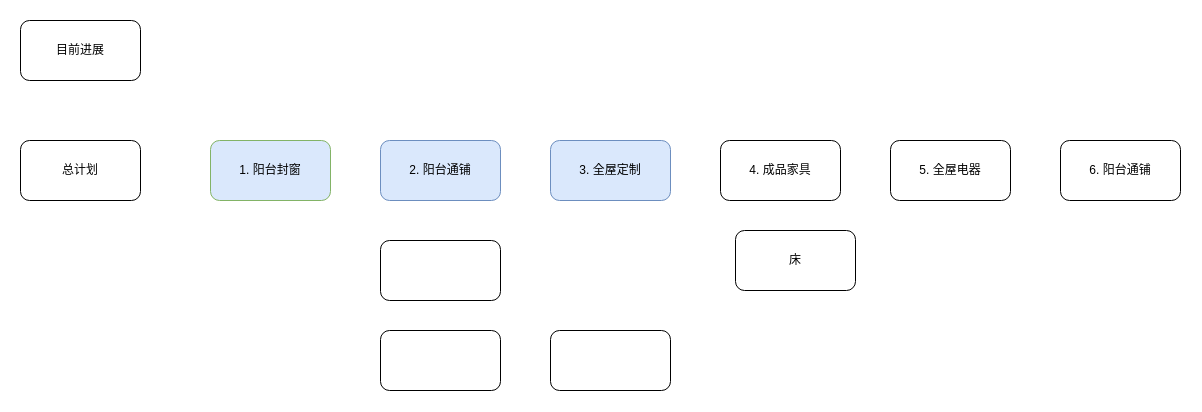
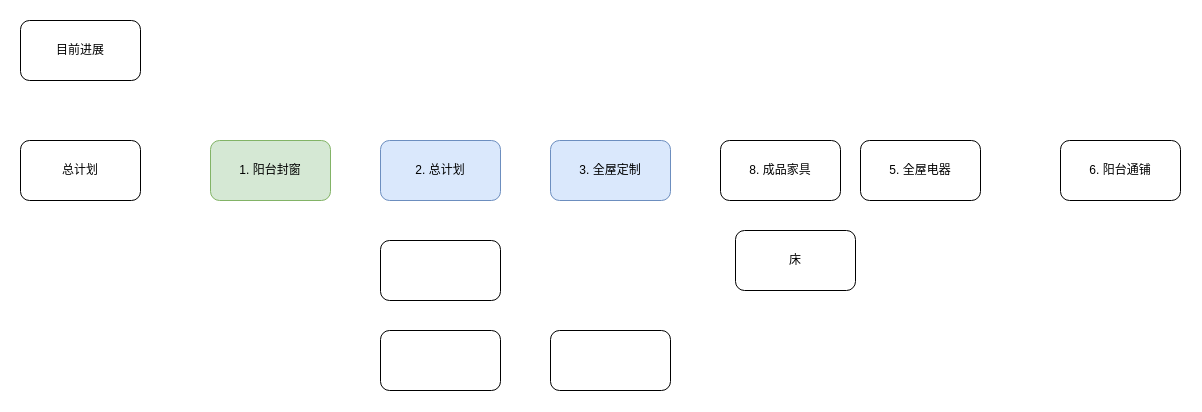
(271, 171) -> (271, 171)
(441, 171) -> (441, 171)
(781, 171) -> (781, 171)
(951, 171) -> (921, 171)
